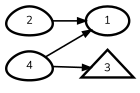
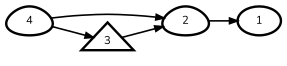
none -> (138, 33)
(65, 46) -> (103, 14)
